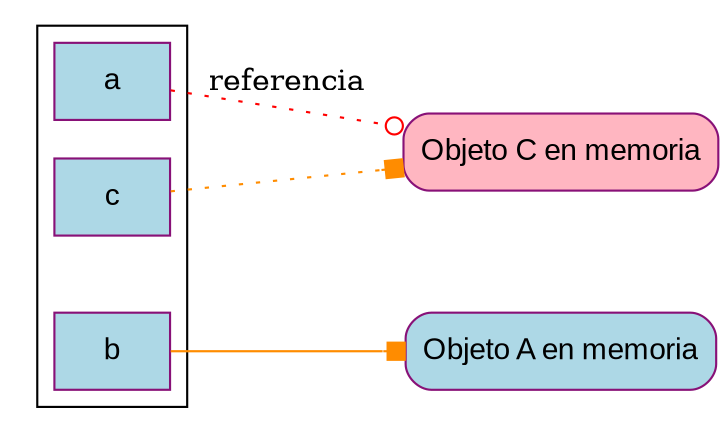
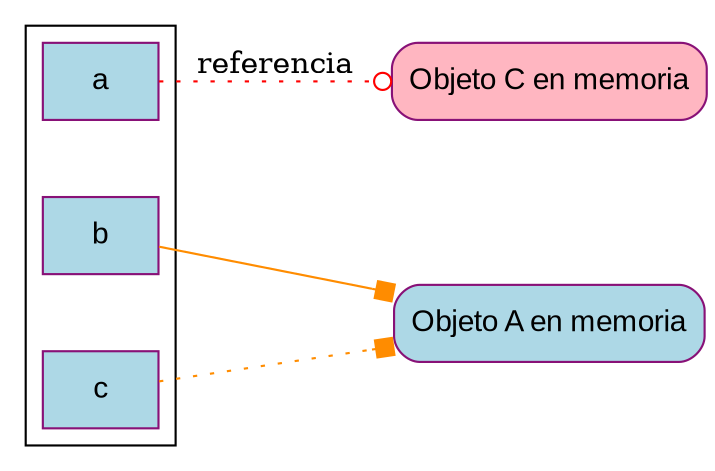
(276, 181) -> (265, 366)
